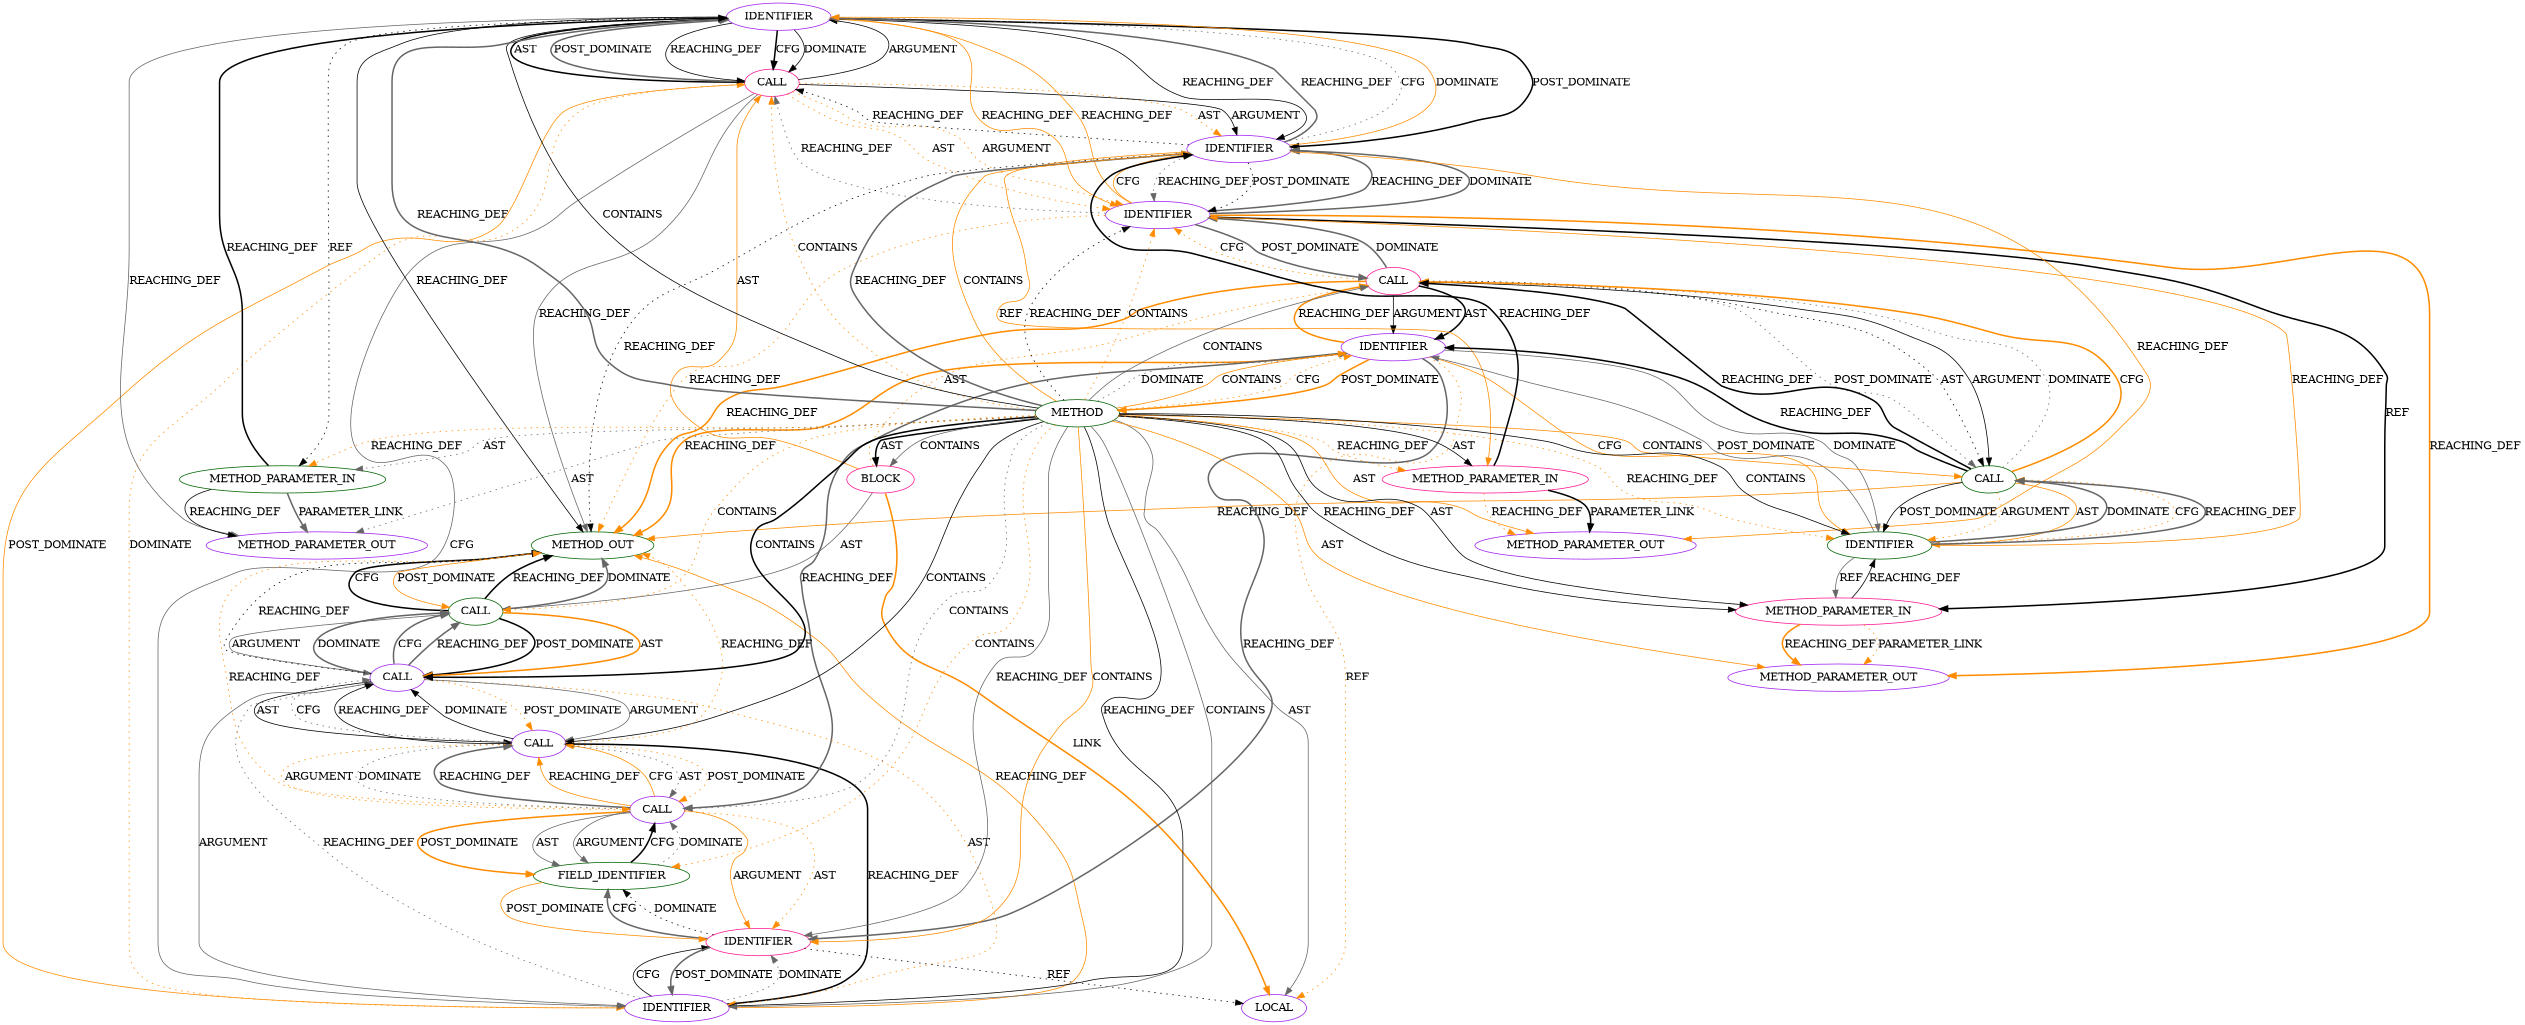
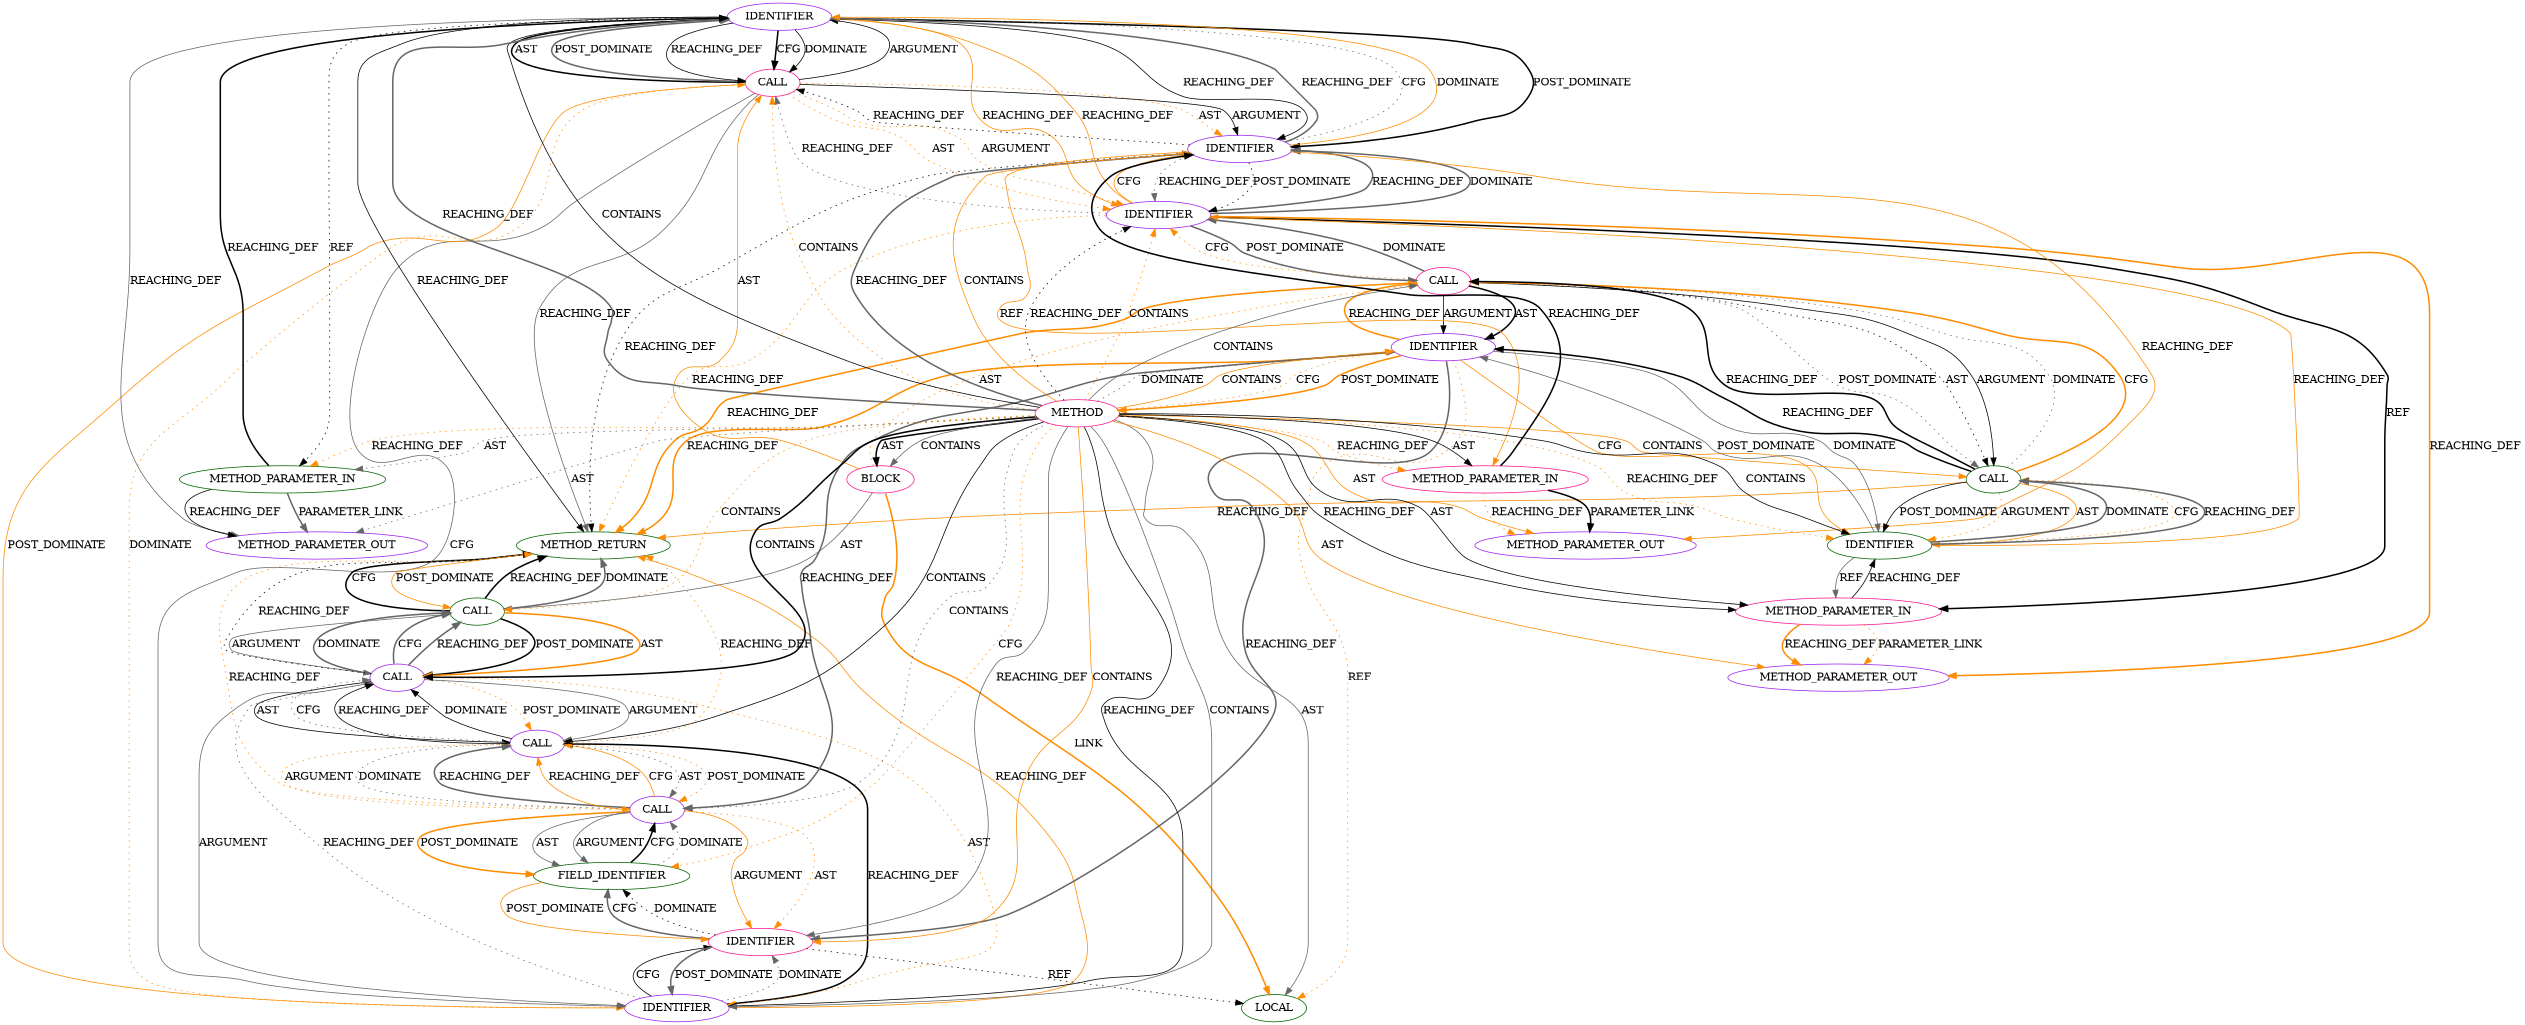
(1077, 413) -> (1077, 413)
(593, 545) -> (593, 545)
(1005, 645) -> (1010, 645)
(1274, 1008) -> (1274, 1008)
